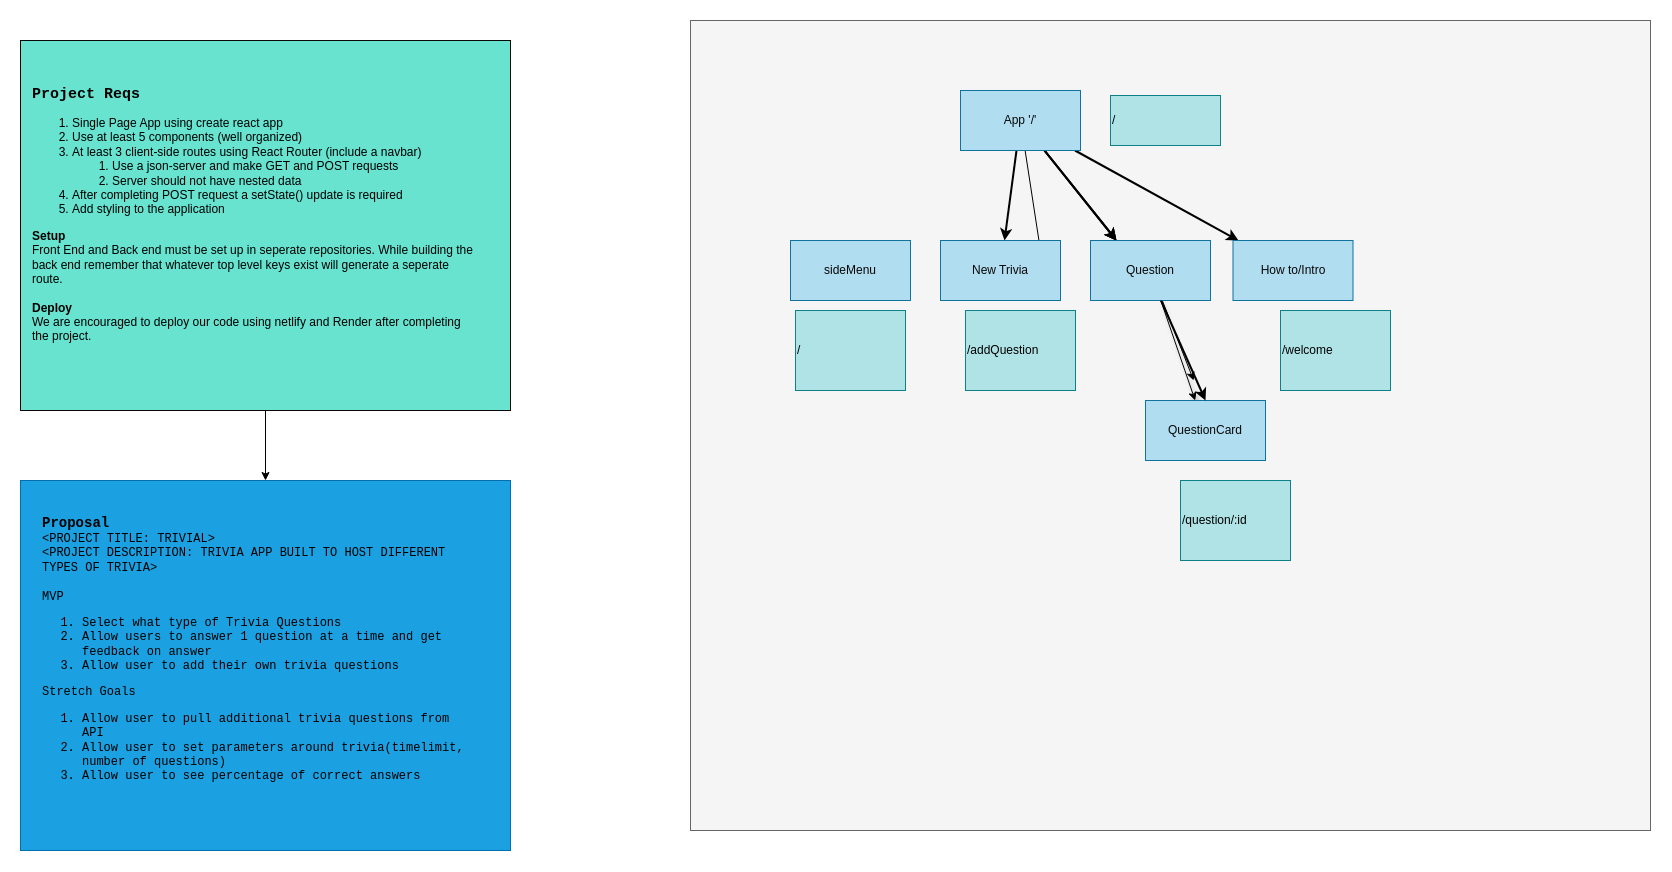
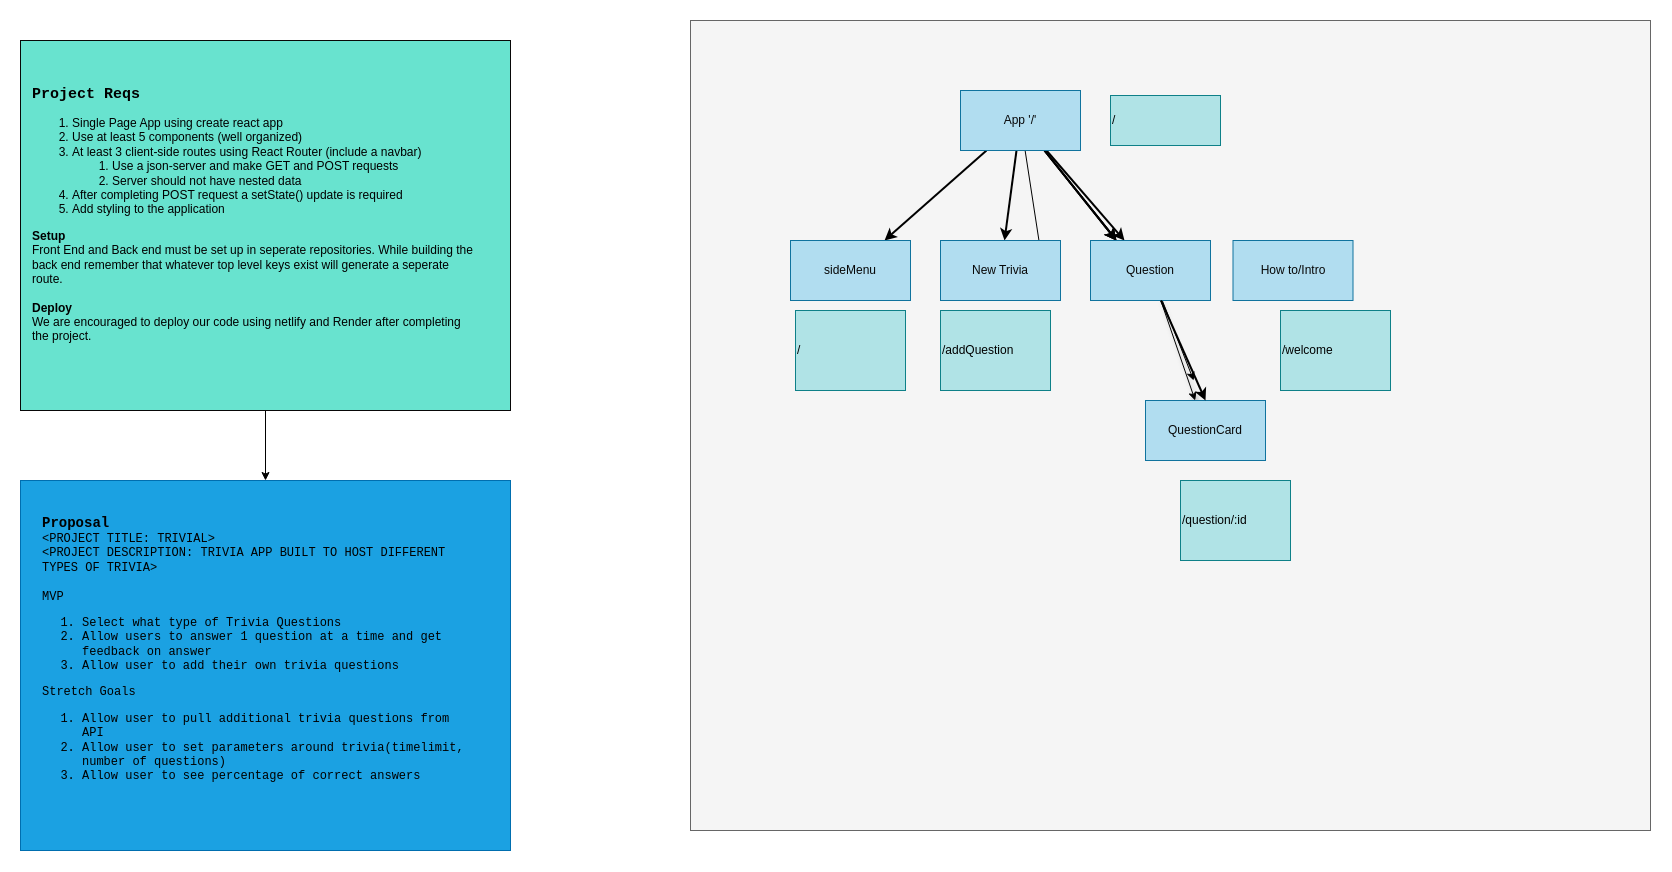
none -> (939, 192)
(1153, 194) -> (1083, 193)
(1021, 351) -> (996, 351)
